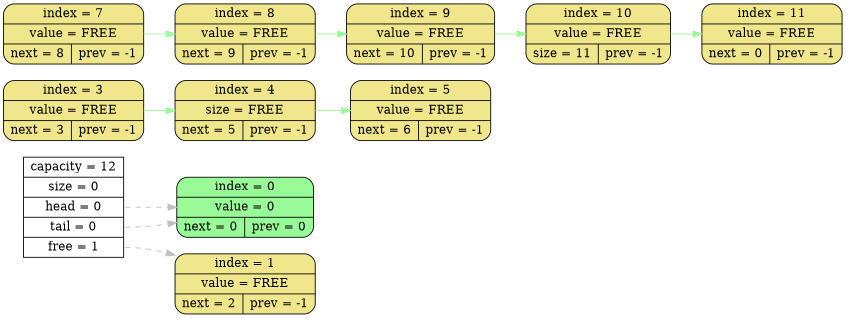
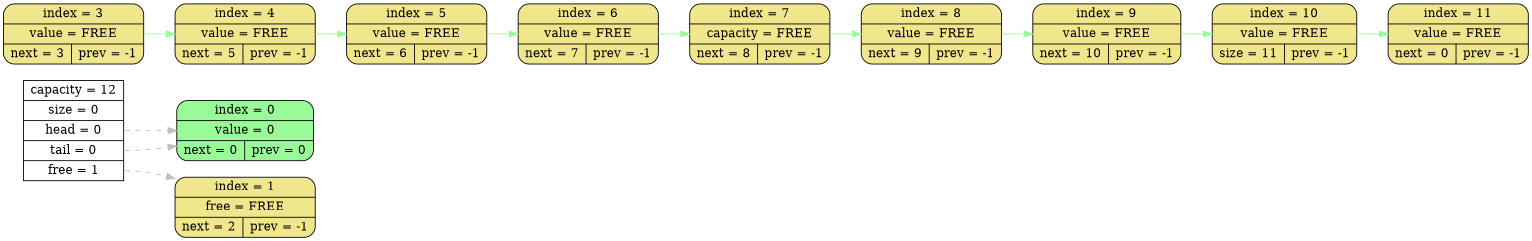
(74, 34) -> (760, 34)
none -> (588, 34)
(245, 110) -> (245, 34)
(245, 283) -> (245, 207)
